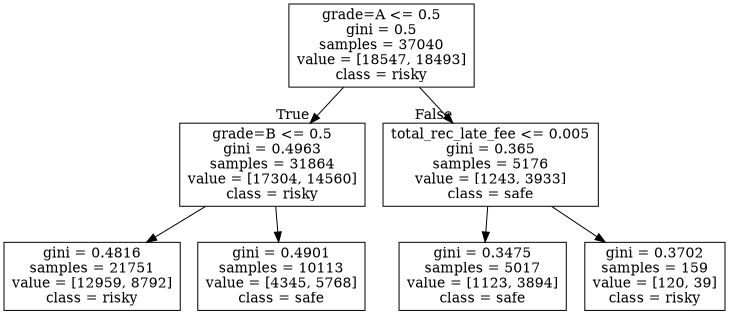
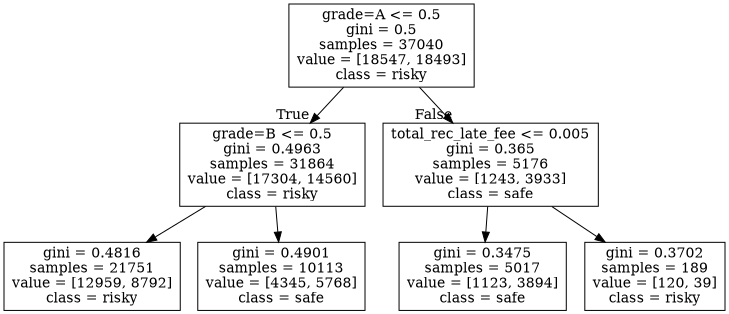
(655, 276) -> (655, 276)
